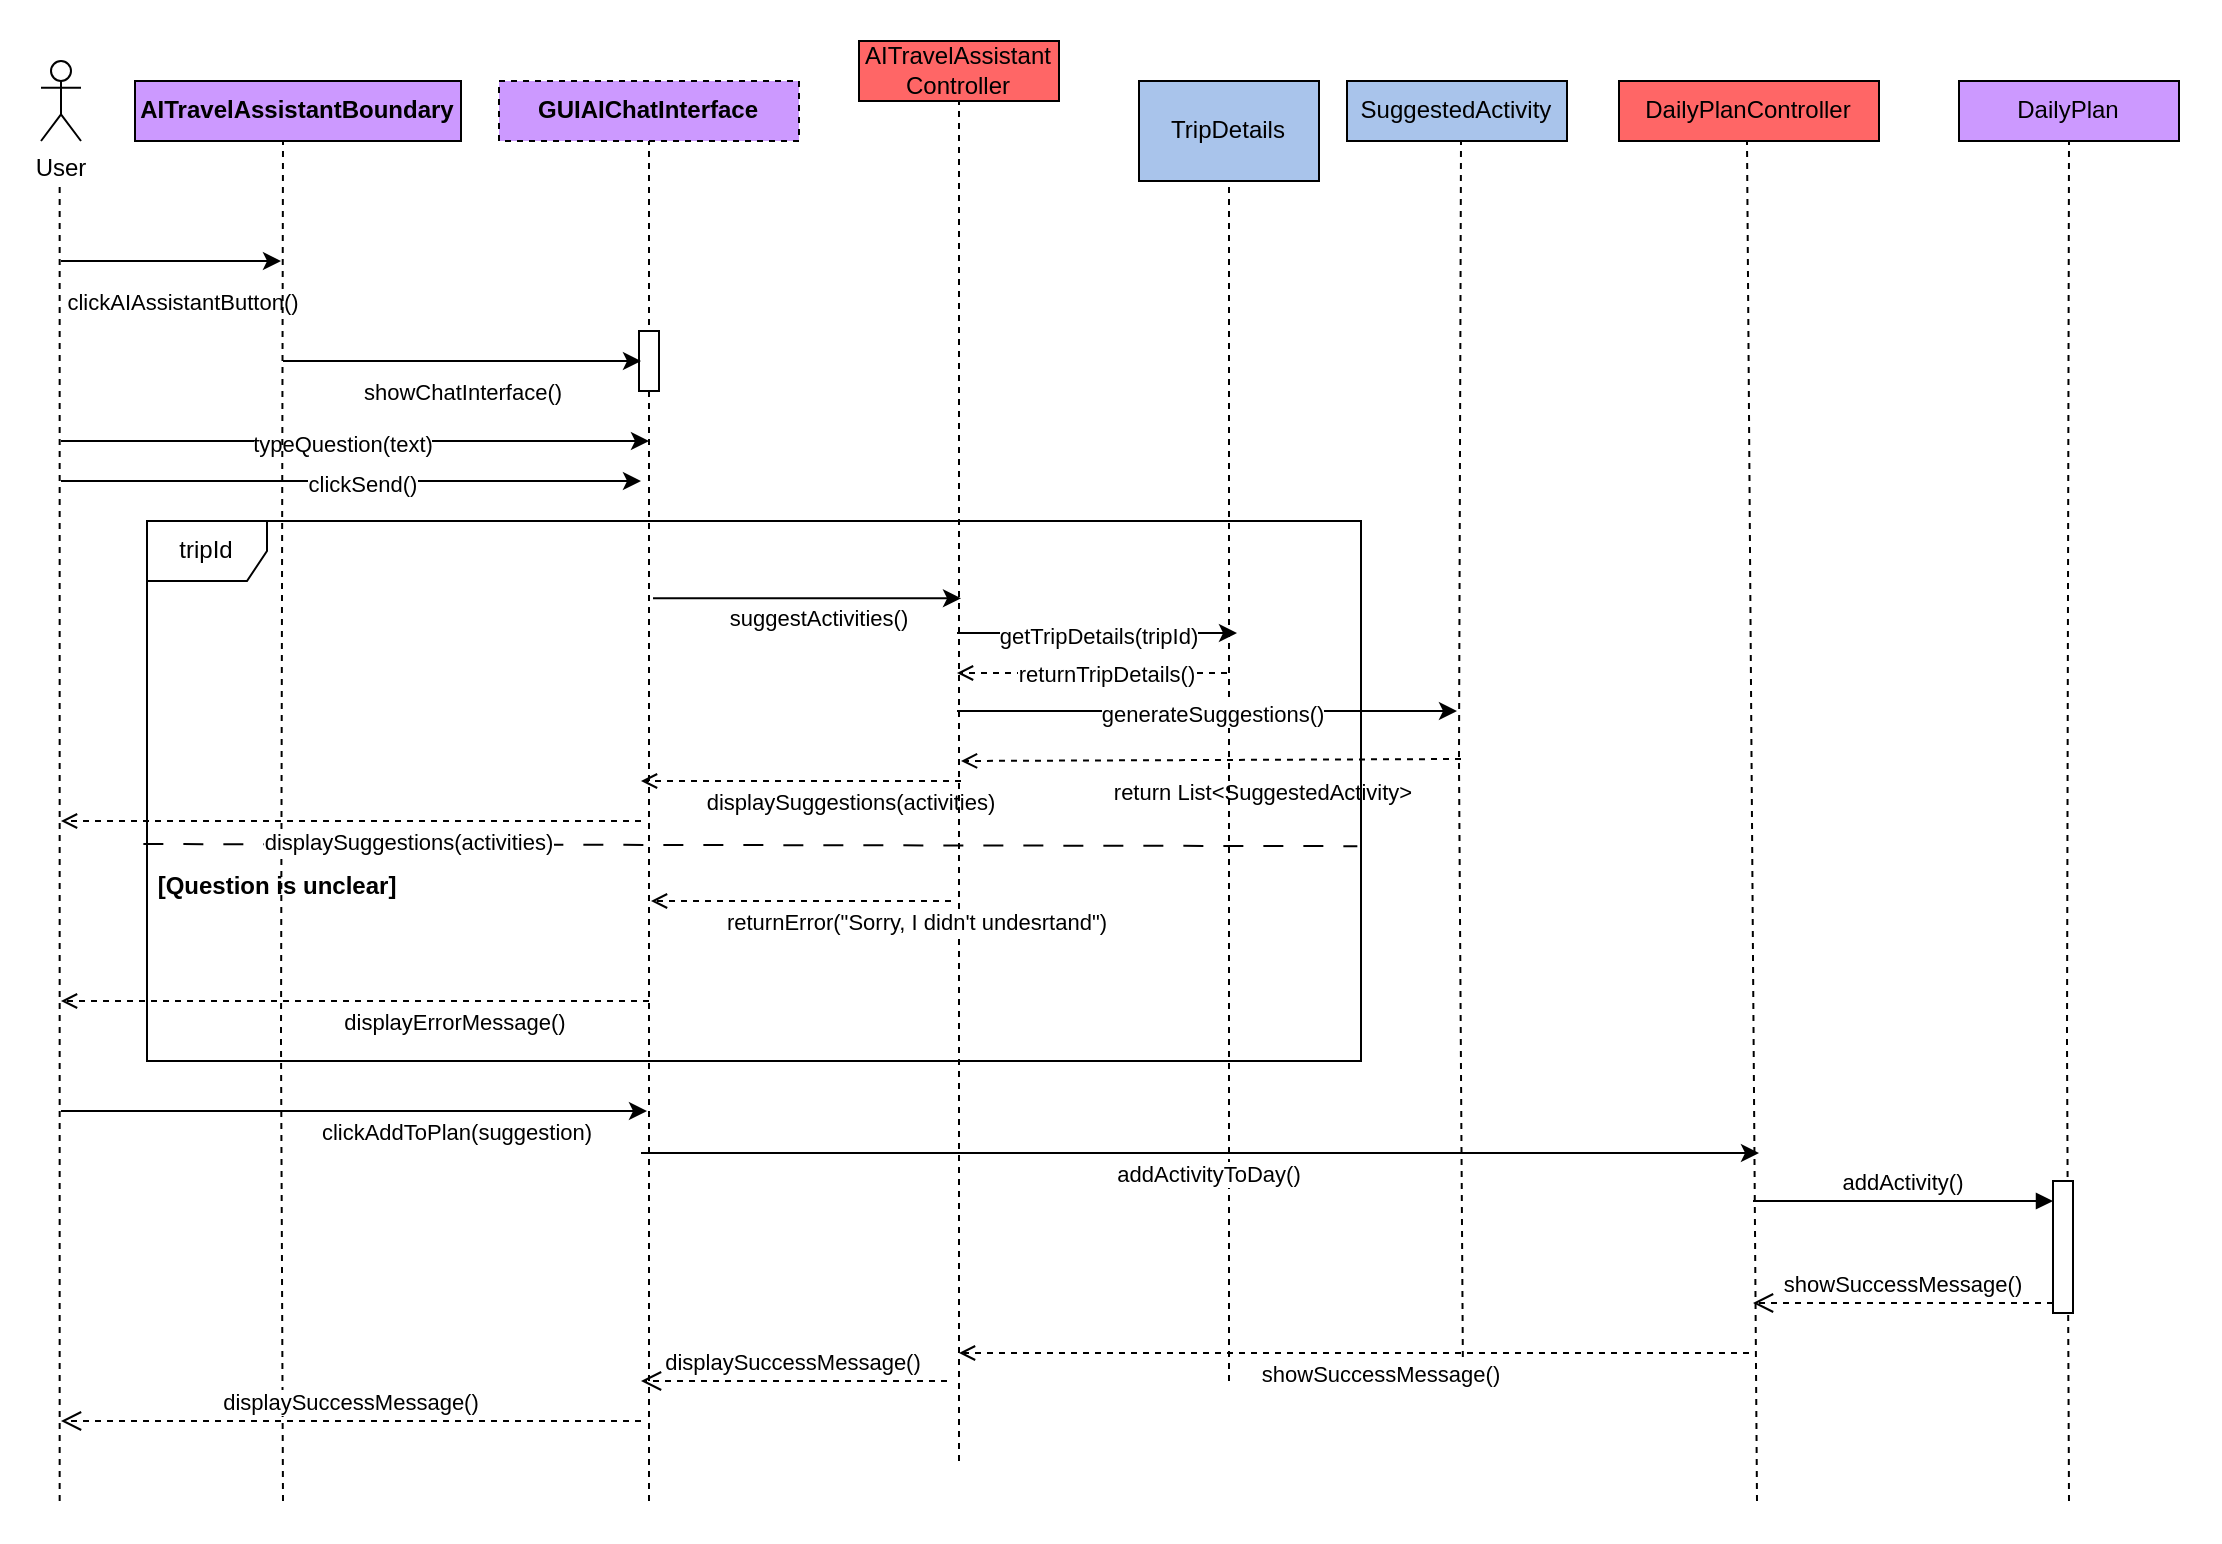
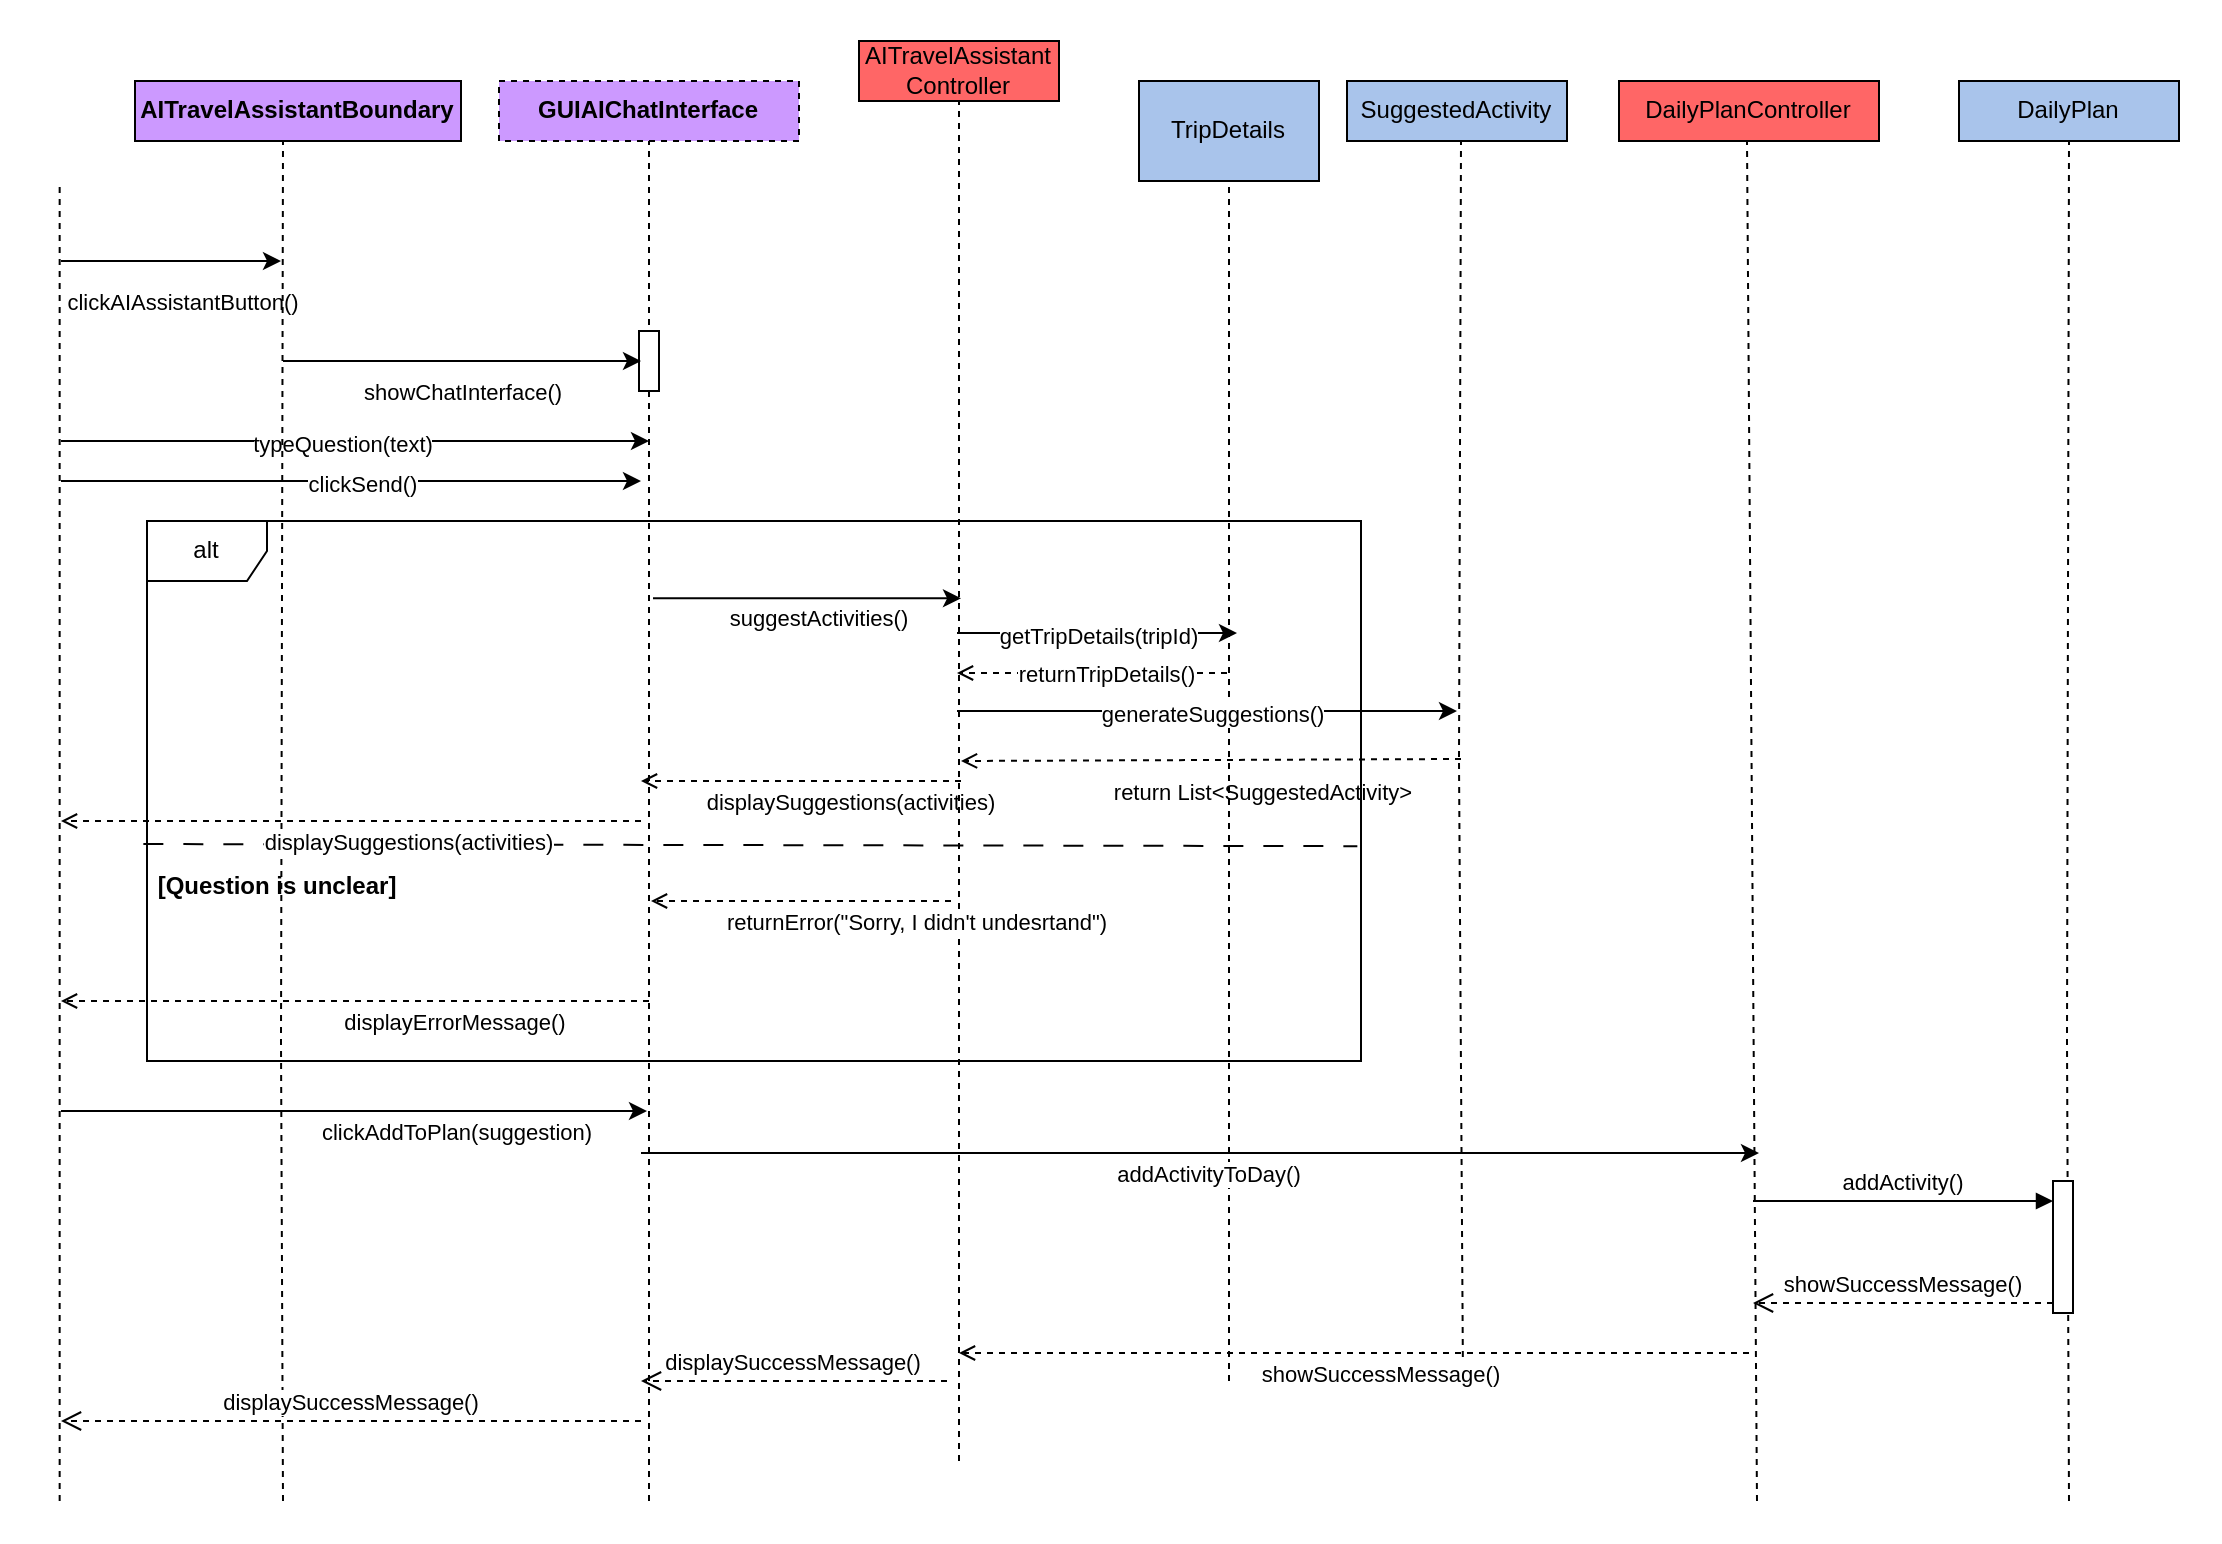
(61, 101) -> none
(2069, 111) -> (2069, 111)
(207, 551) -> (207, 551)
